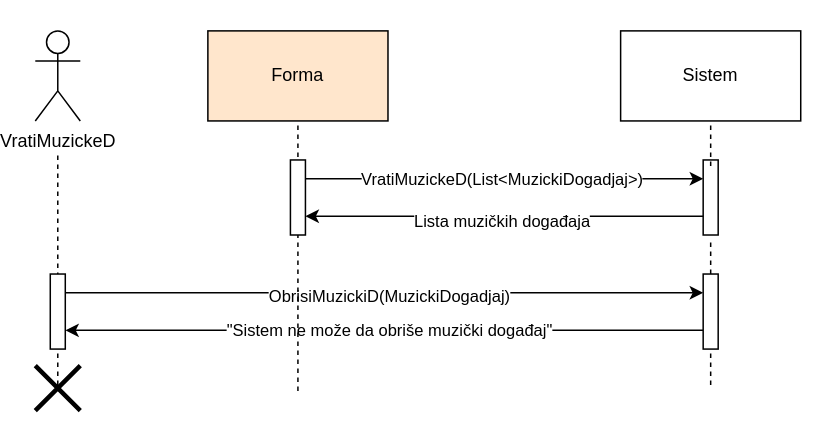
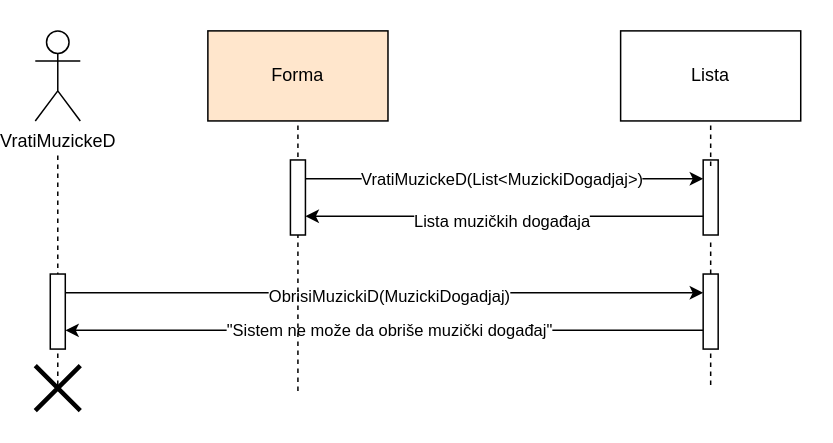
(710, 76) -> (710, 76)
